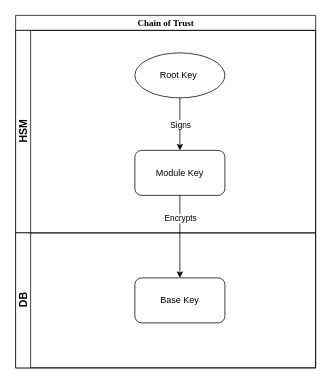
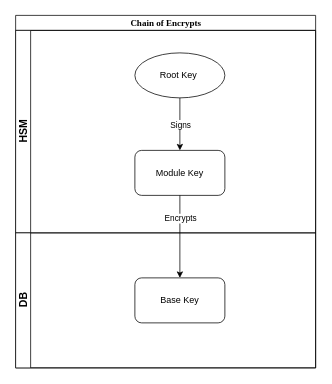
(166, 23) -> (166, 23)
